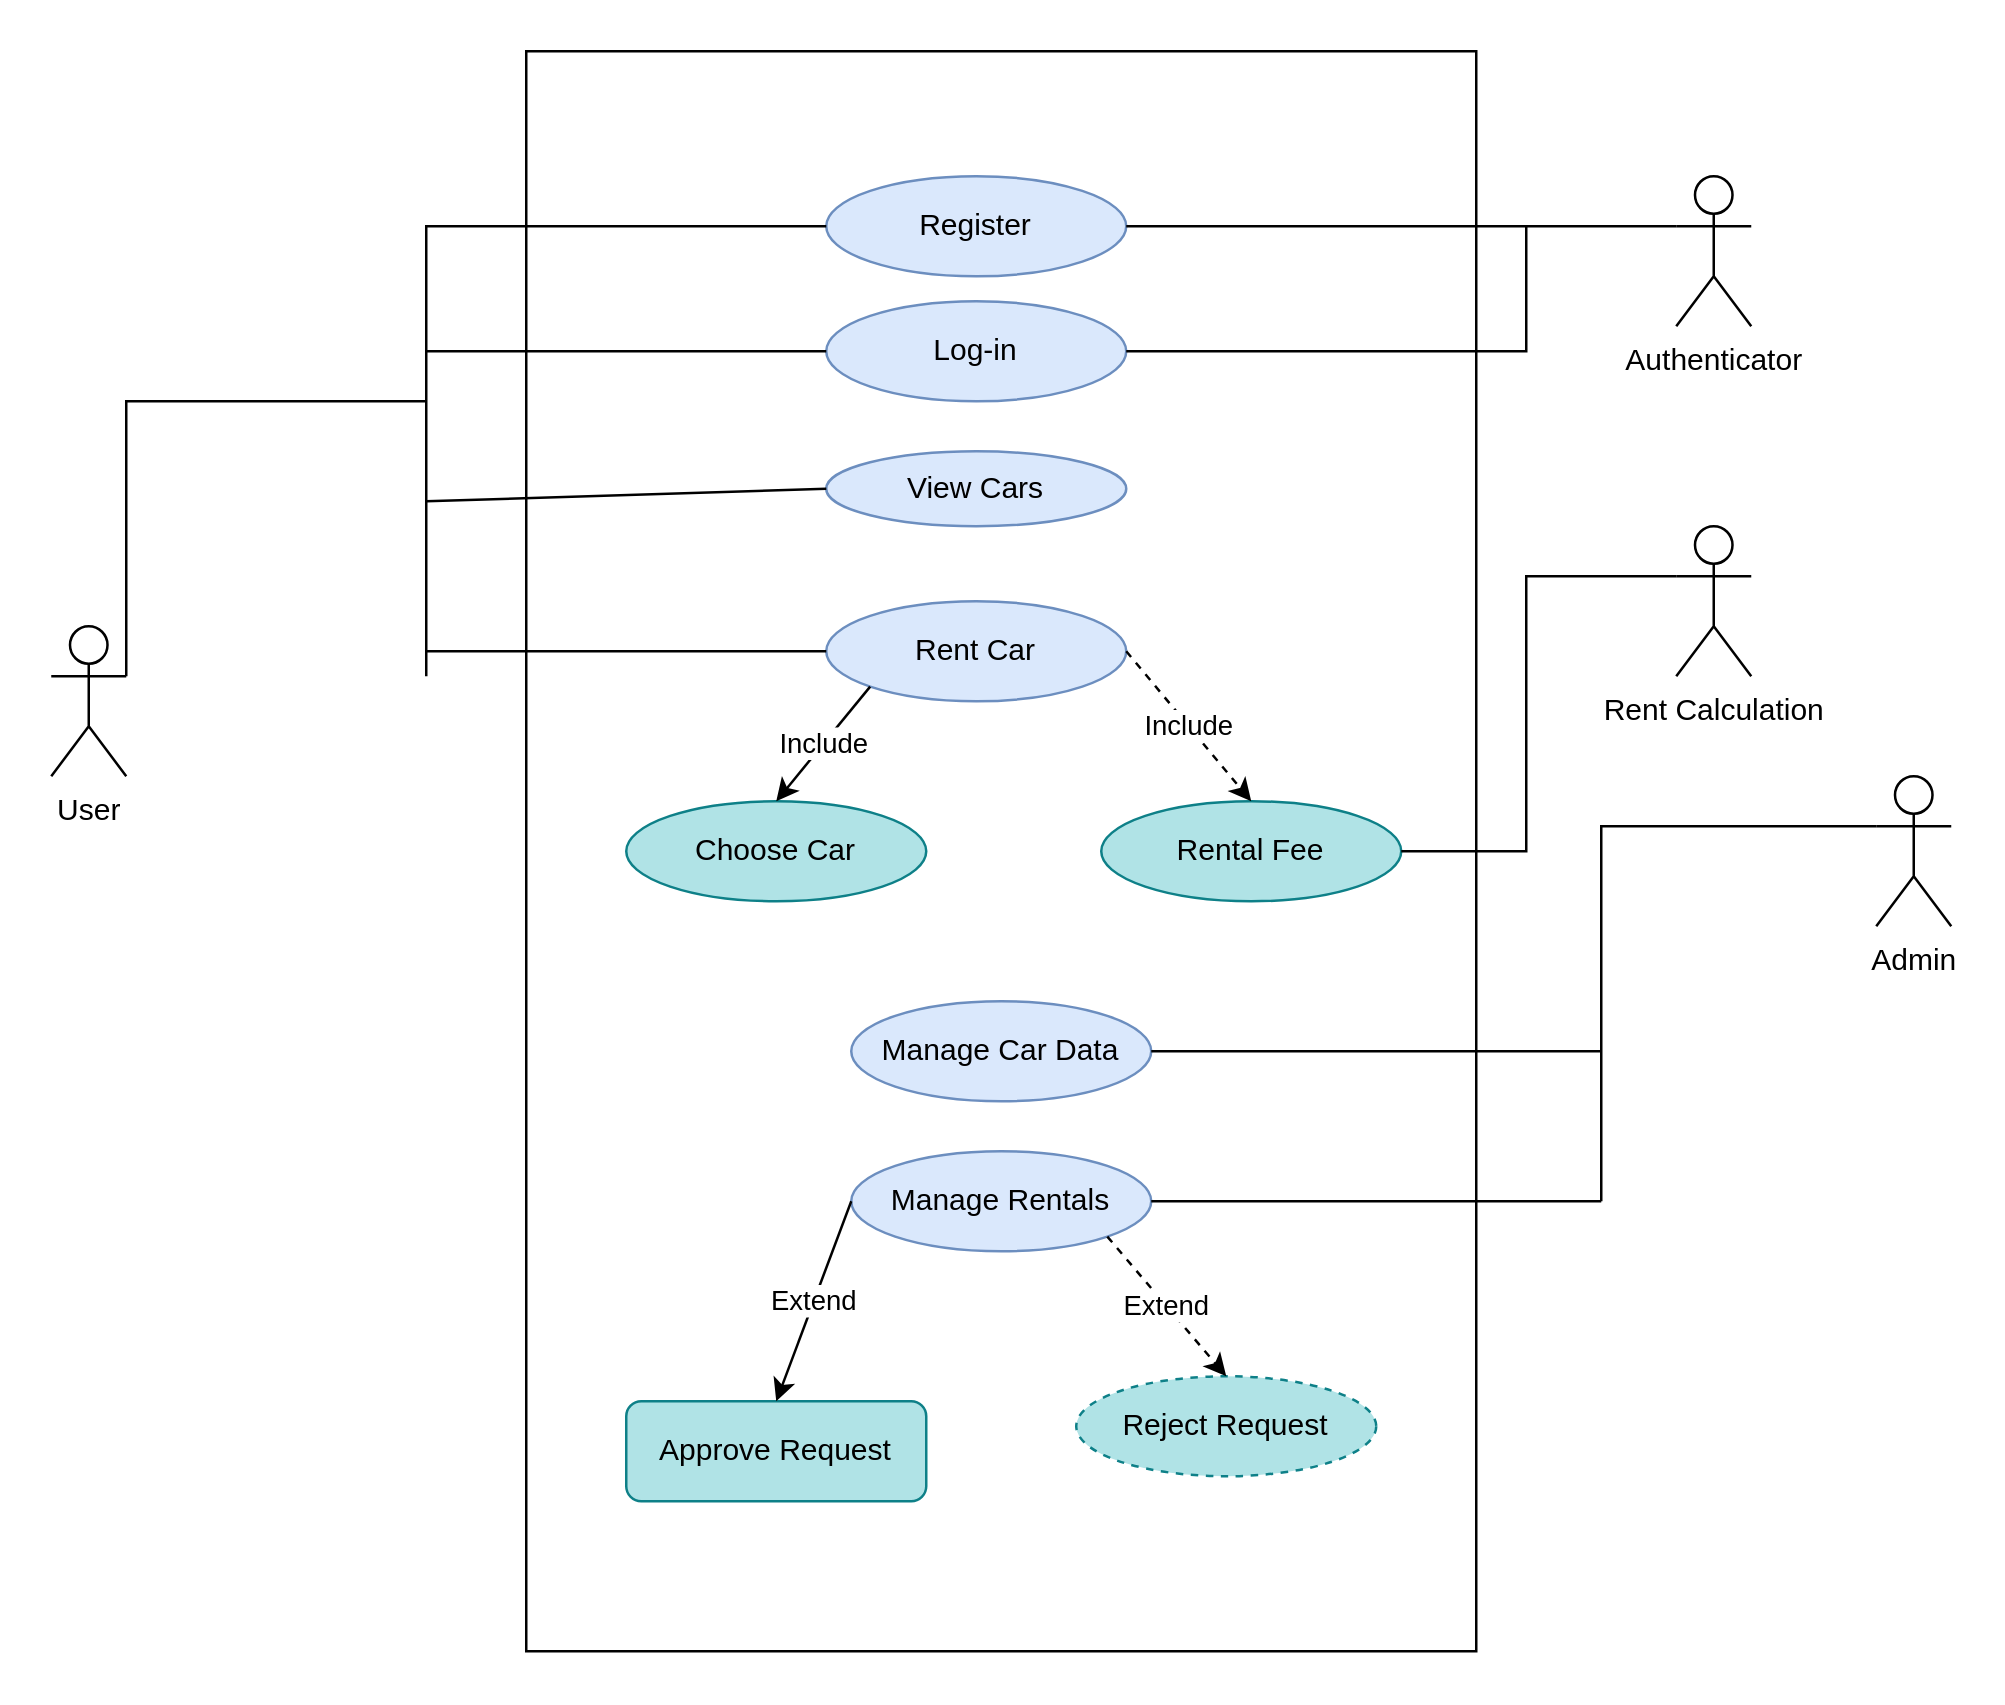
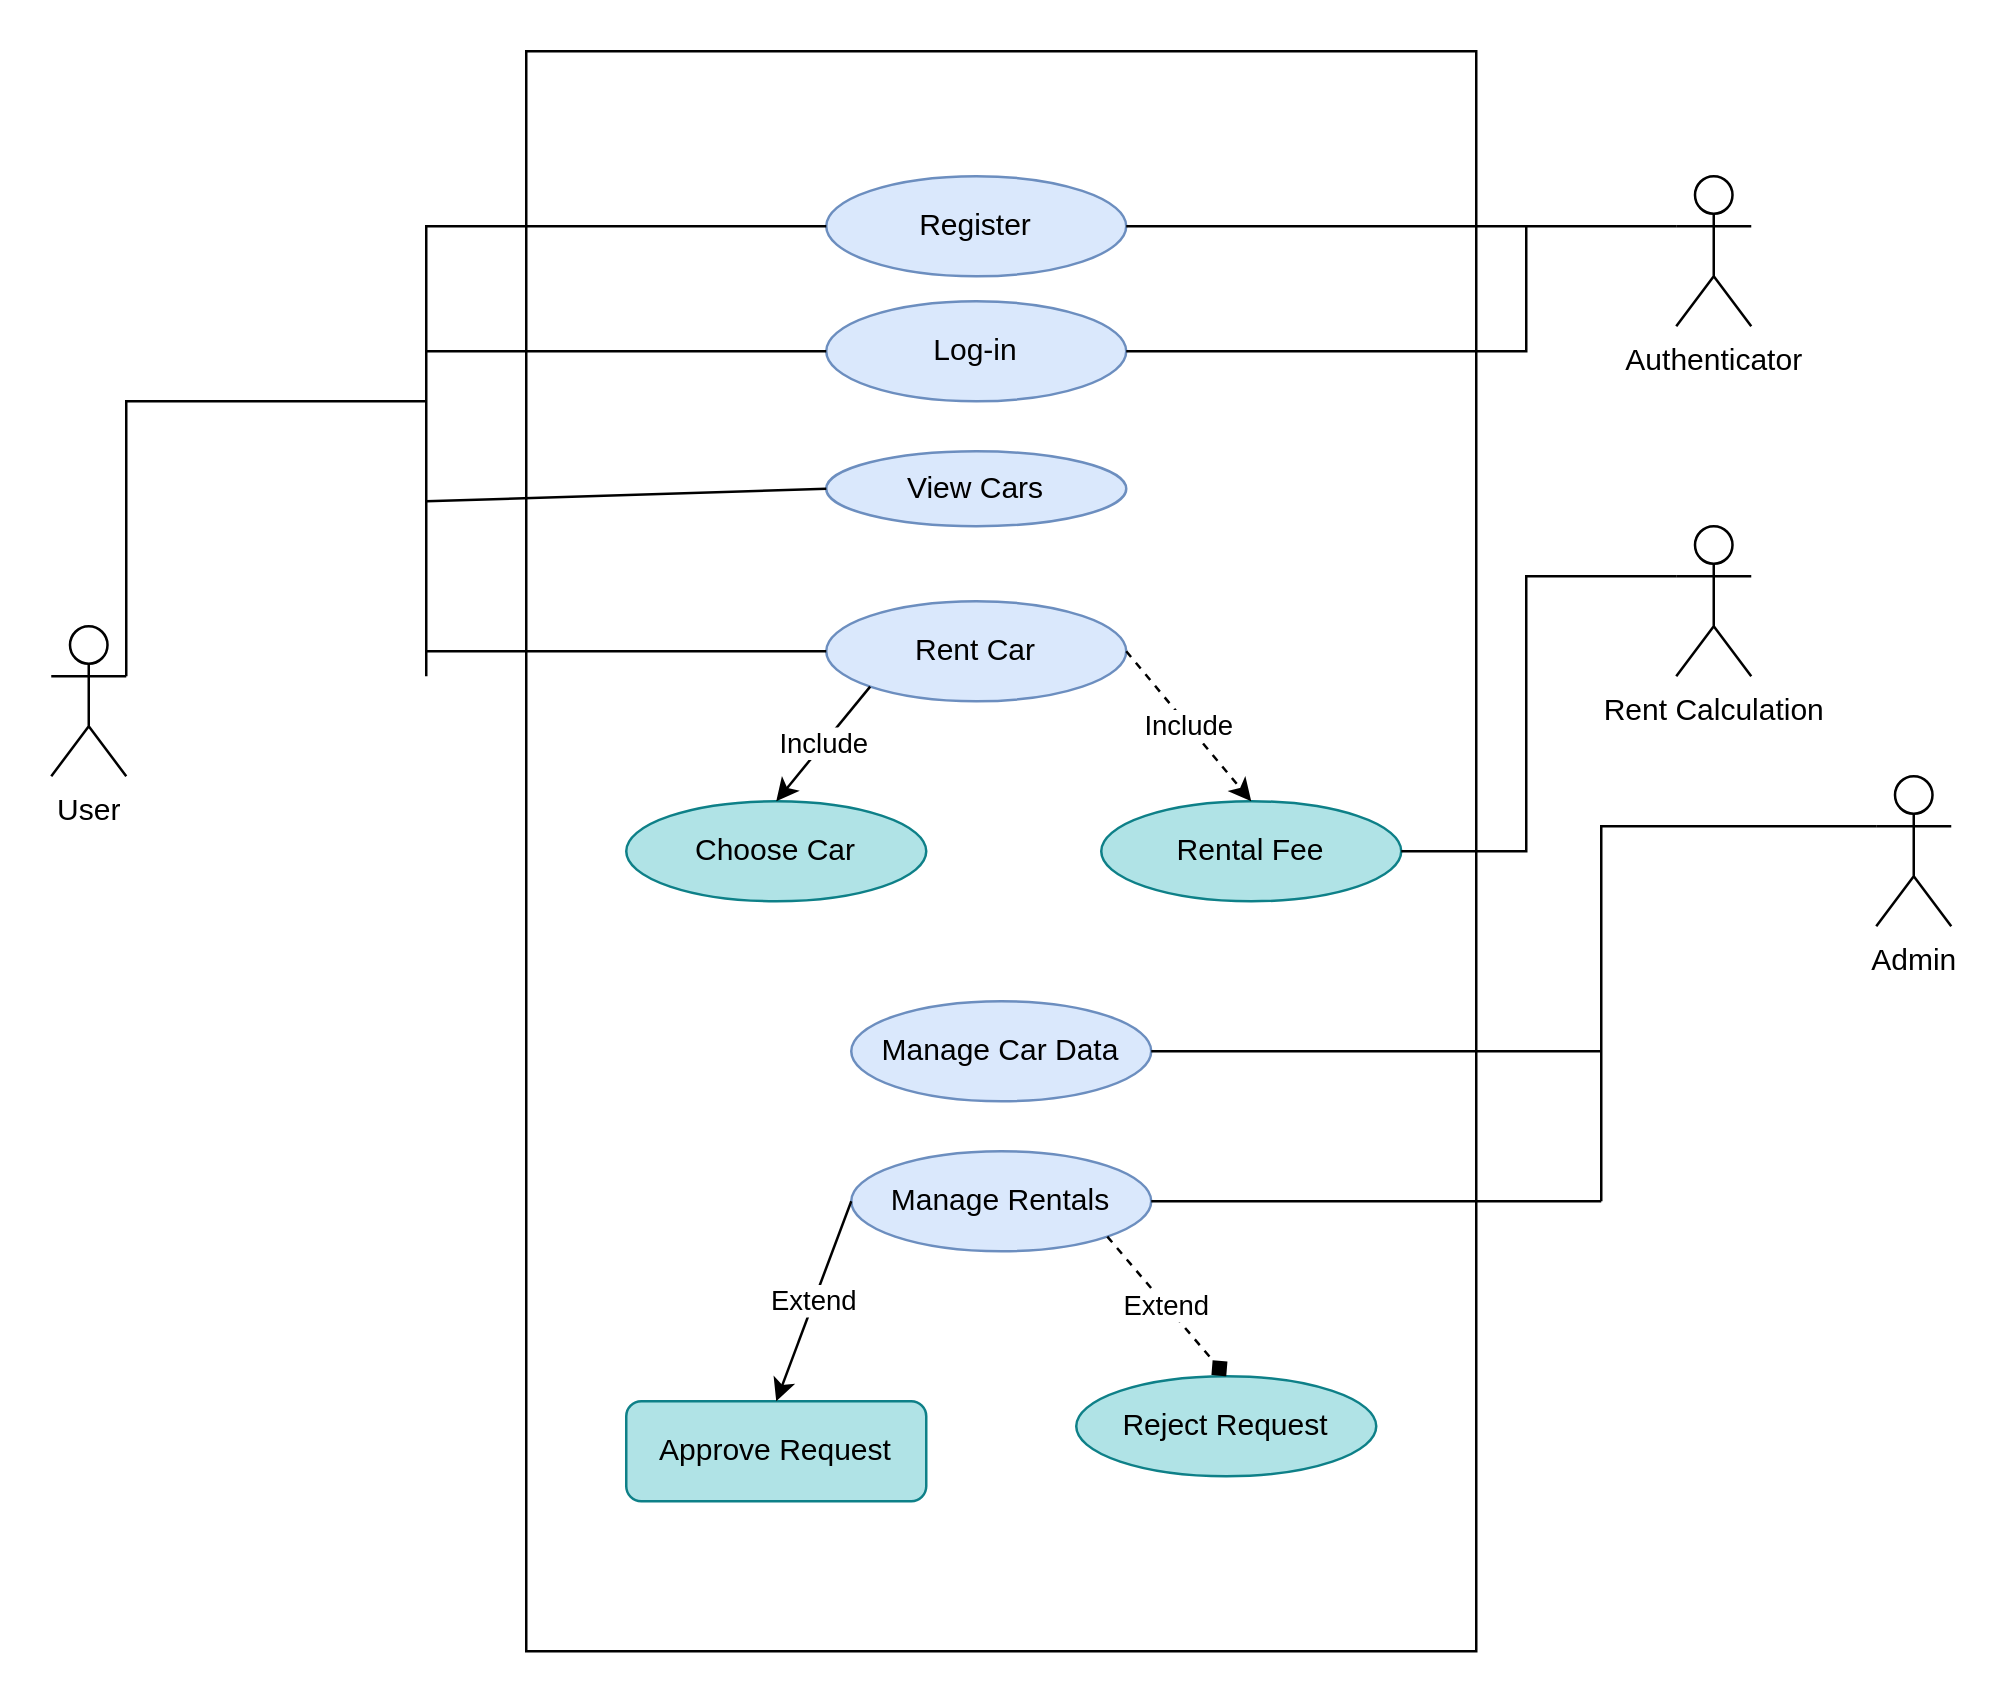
(1213, 1360) -> (1212, 1359)
(1226, 1426) -> (1226, 1426)
